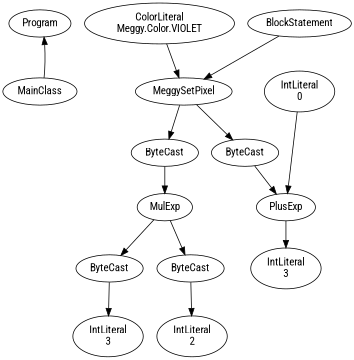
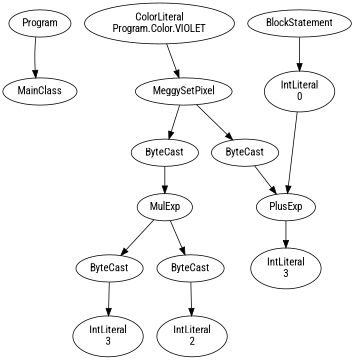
(160, 23) -> (160, 23)
(245, 56) -> (300, 50)
(45, 61) -> (35, 54)
